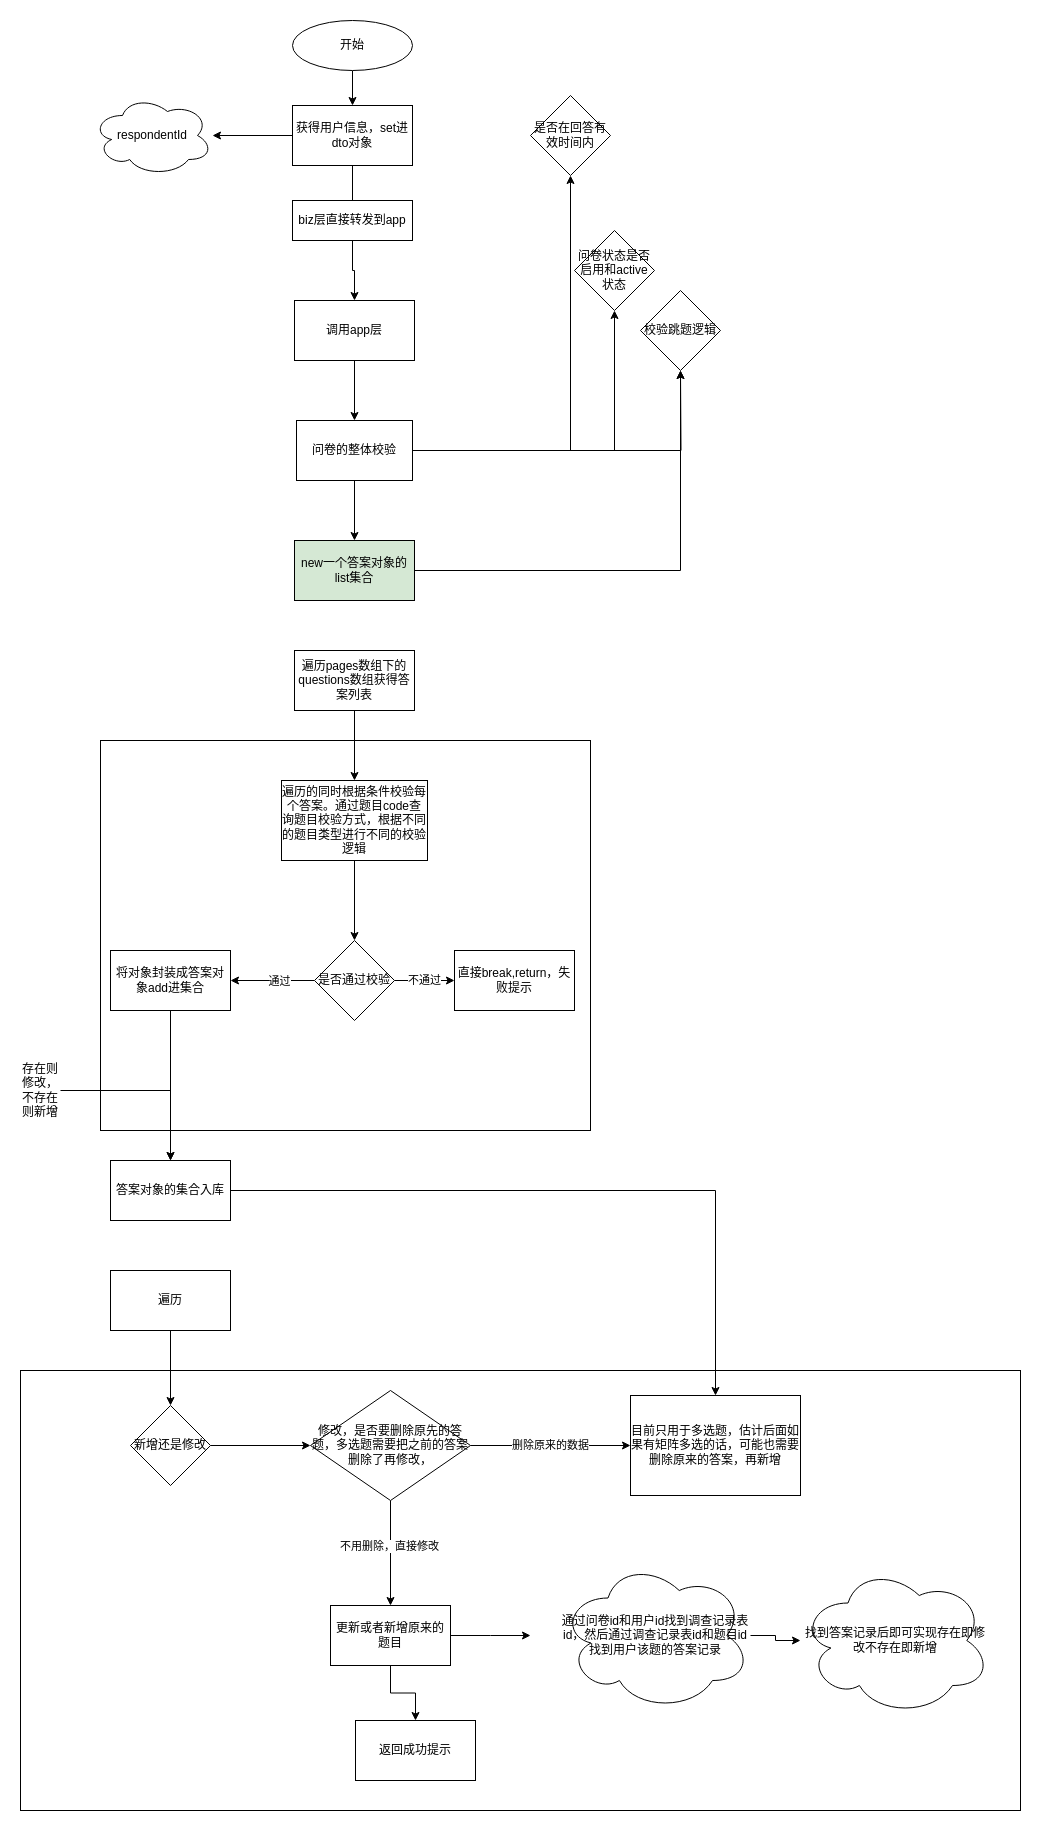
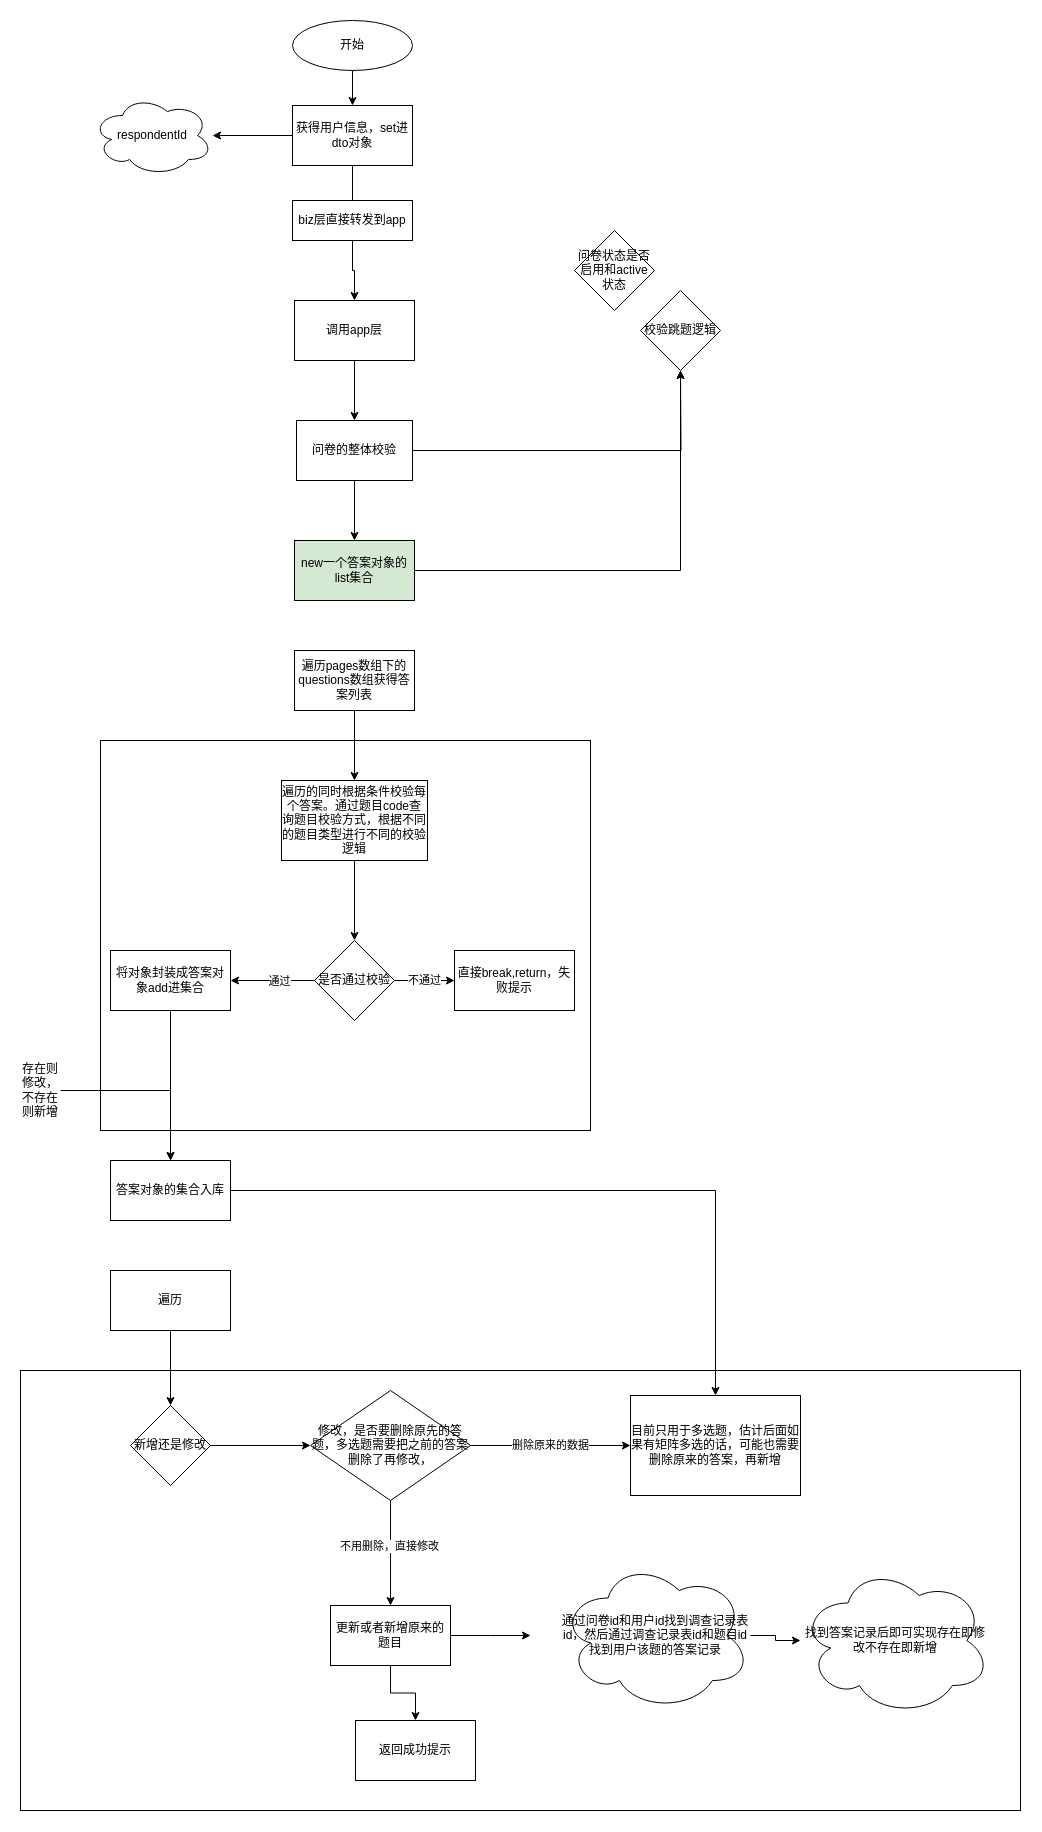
(571, 136) -> none
(571, 315) -> none
(615, 383) -> none
